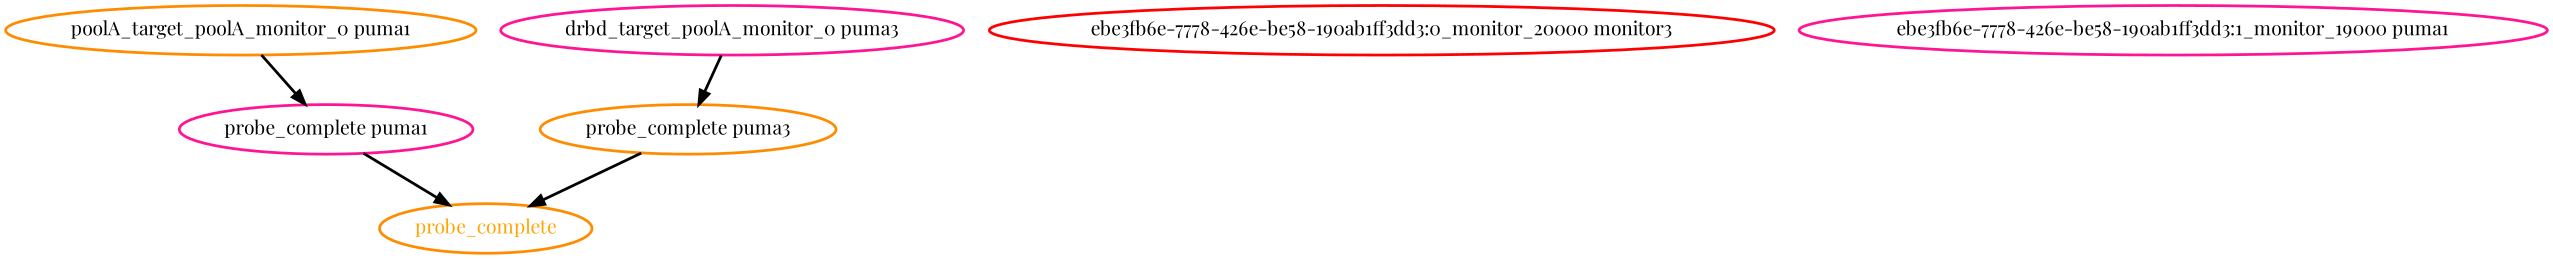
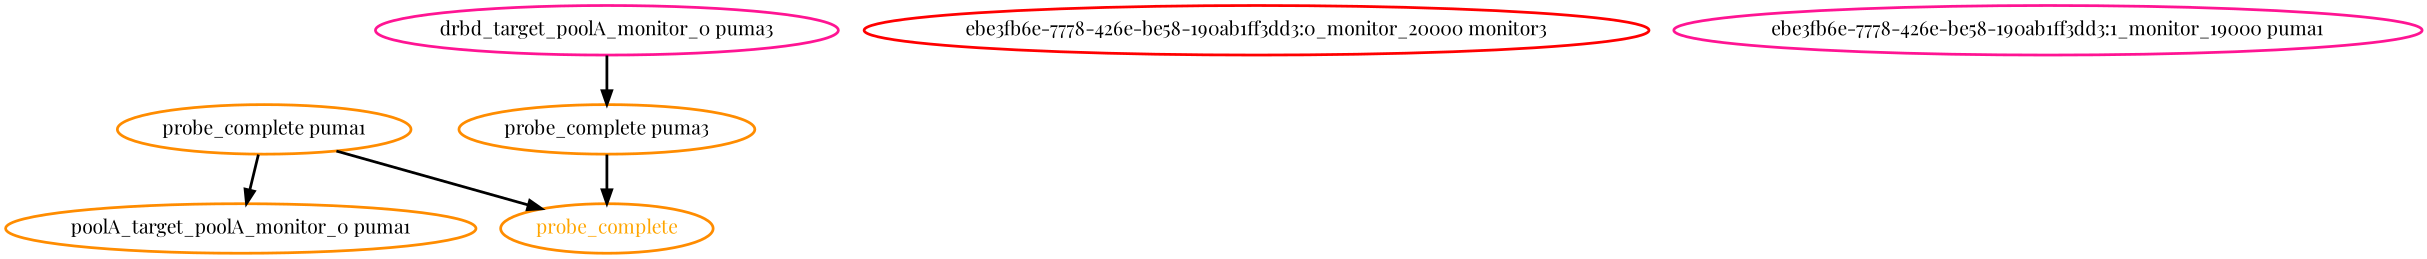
(279, 74) -> (254, 172)
(326, 129) -> (264, 129)
